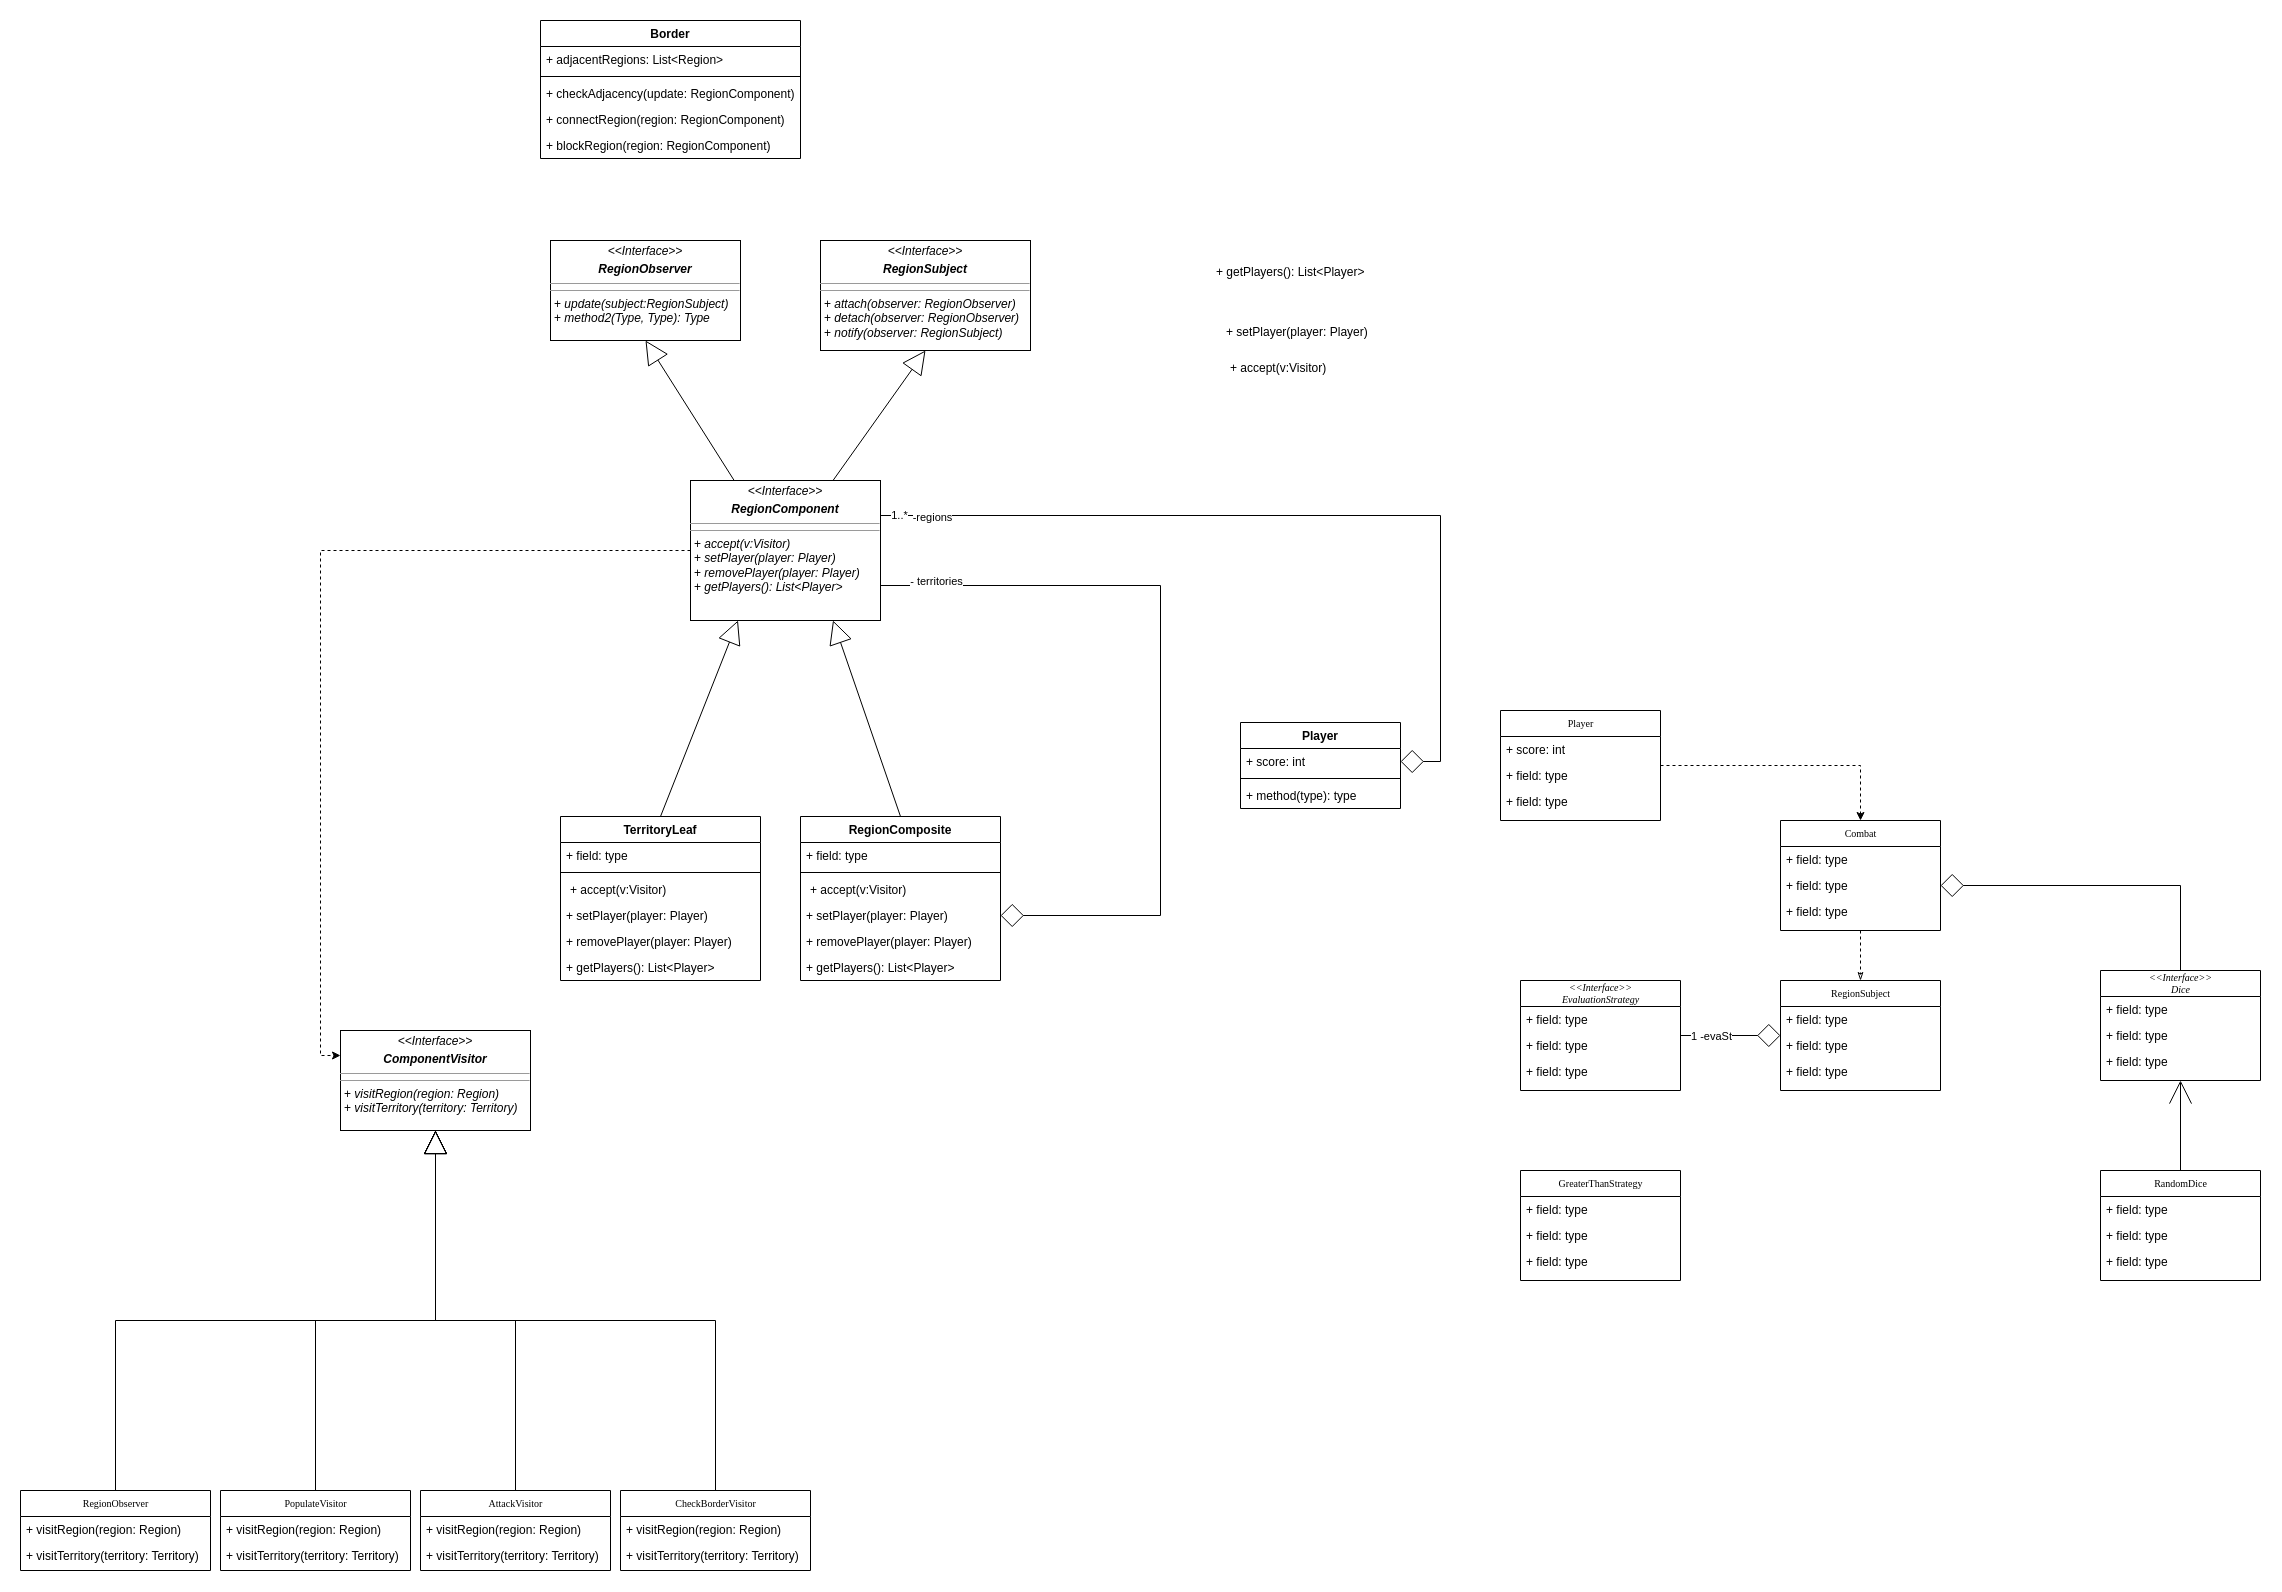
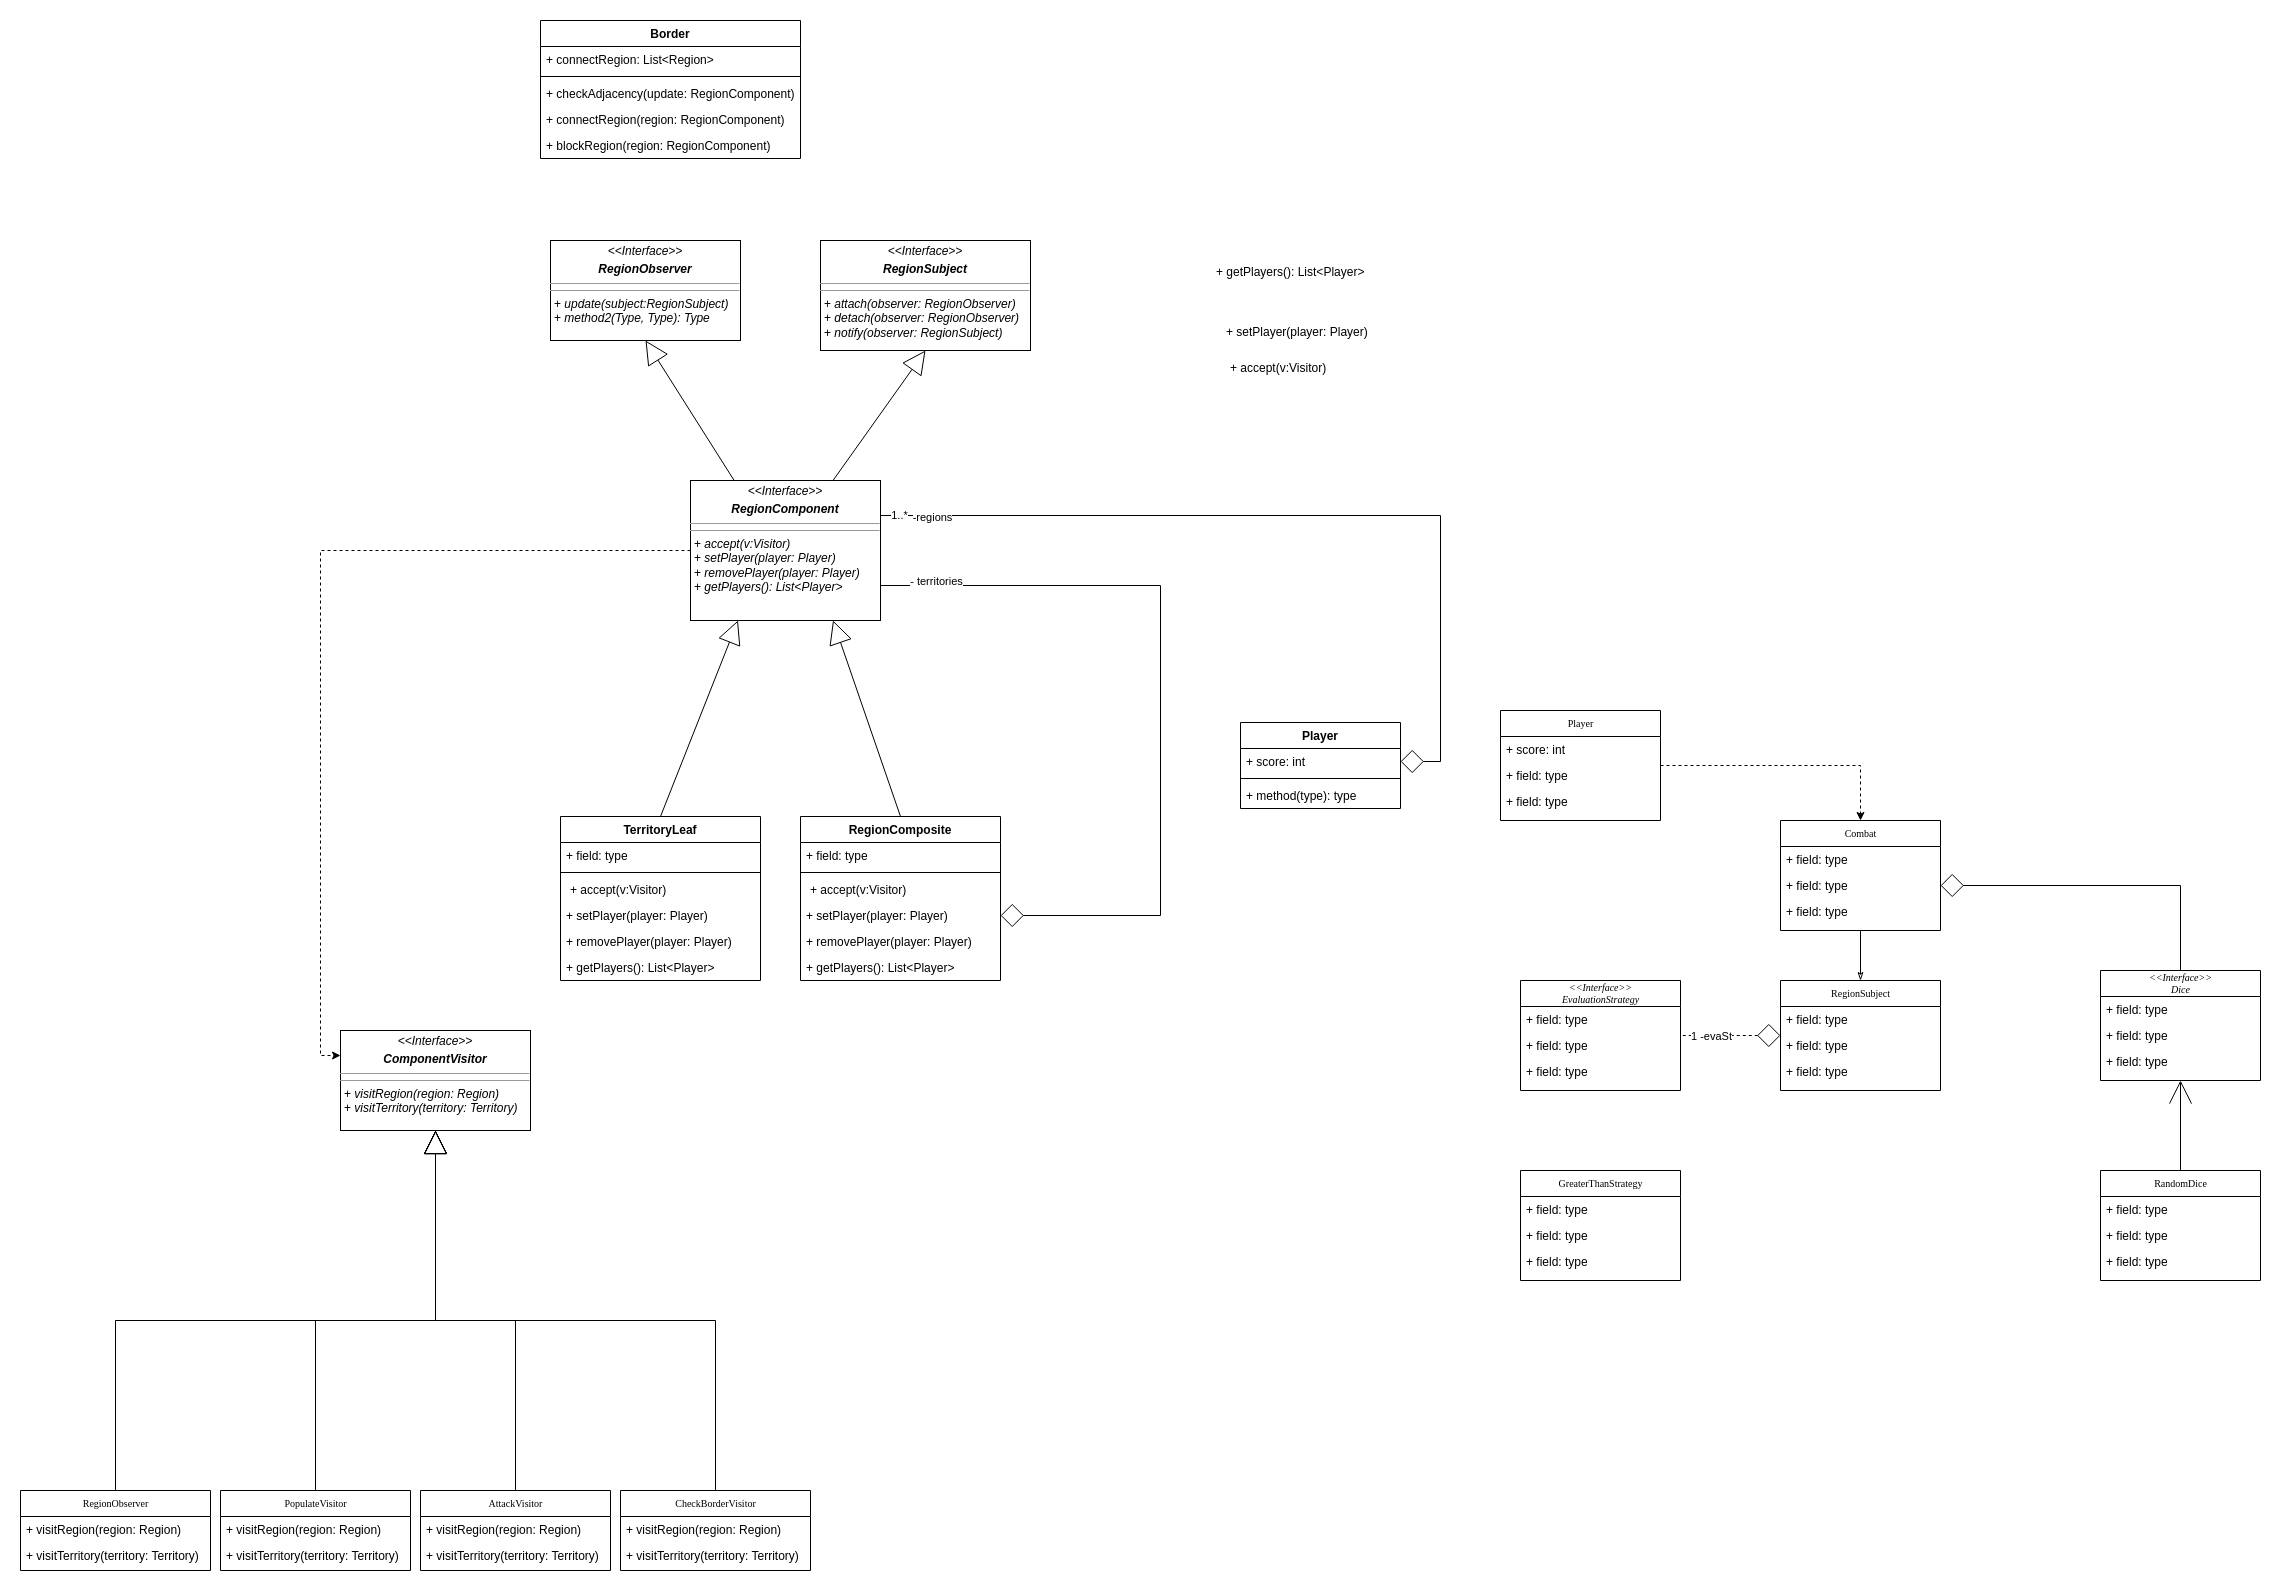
(641, 61) -> (635, 61)
(1861, 953) -> (1861, 953)
(1744, 1036) -> (1744, 1036)
